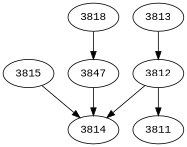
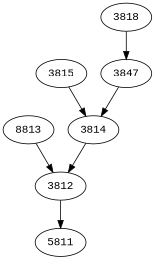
(158, 17) -> (29, 130)
(129, 99) -> (79, 154)
(158, 130) -> (61, 242)
